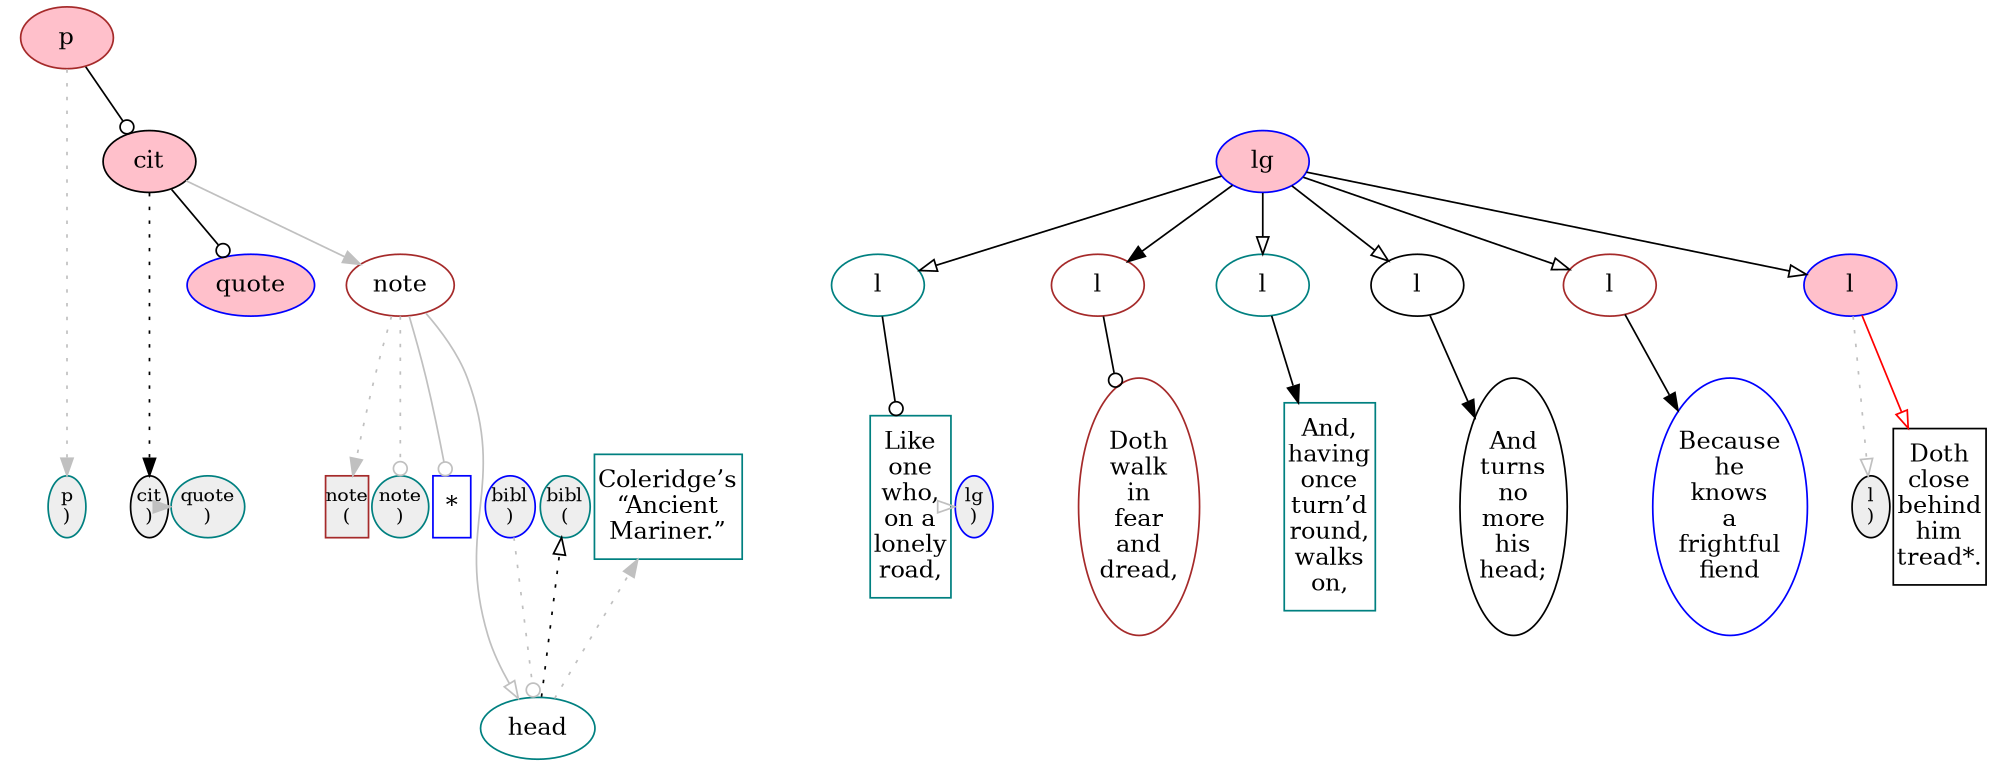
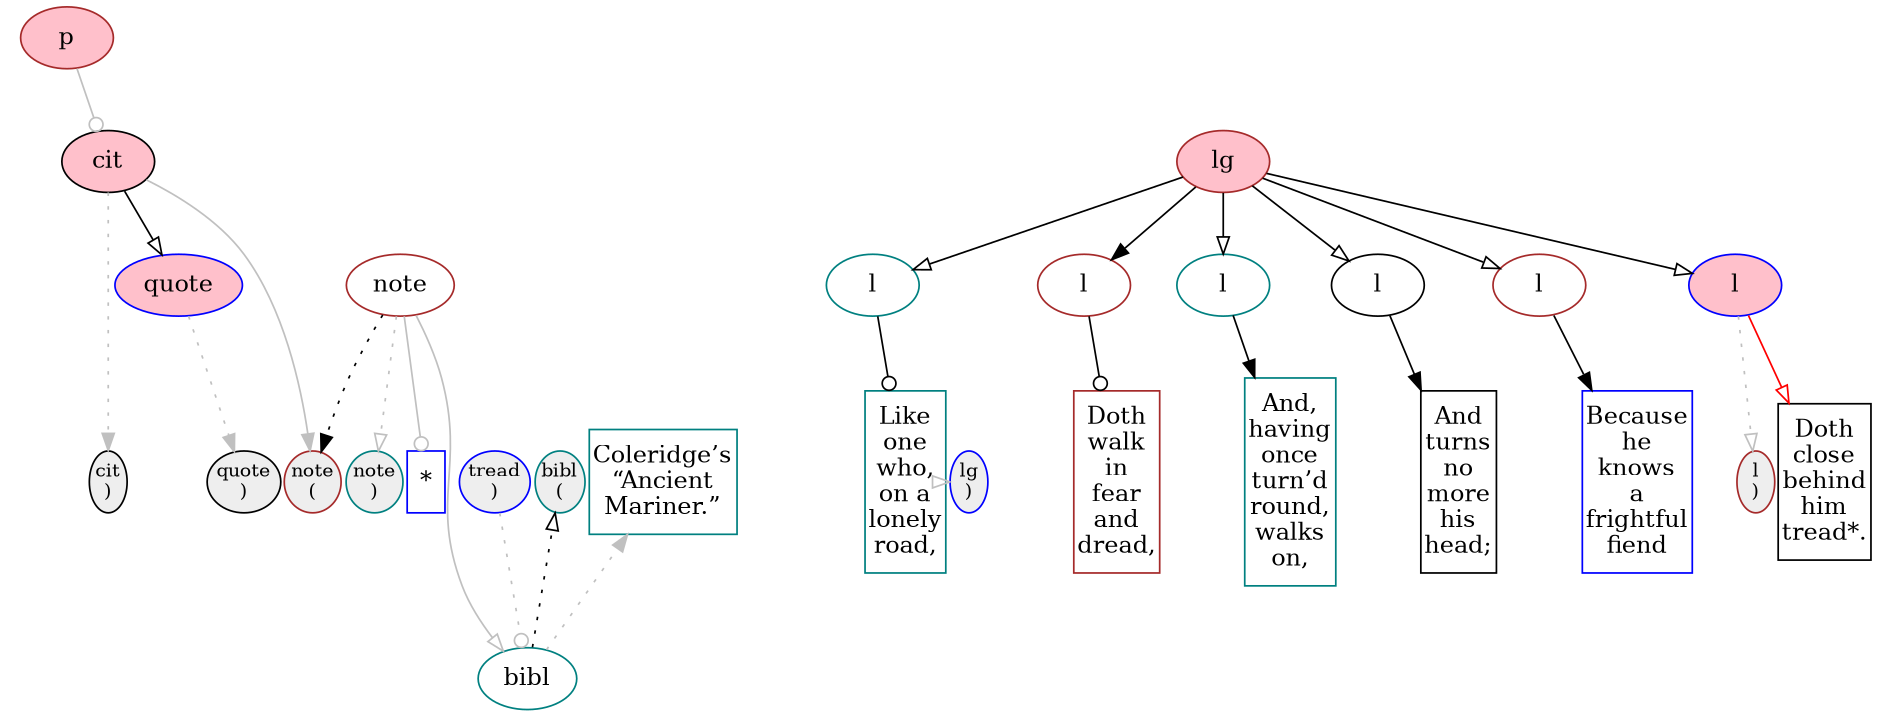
(104, 94) -> (85, 93)
(1263, 161) -> (1223, 161)
(195, 217) -> (139, 216)
(265, 219) -> (262, 283)
(149, 325) -> (108, 313)
(372, 387) -> (351, 374)
(400, 389) -> (389, 375)
(67, 507) -> none
(169, 507) -> (209, 376)
(208, 507) -> (244, 482)
(347, 507) -> (313, 482)
(510, 507) -> (495, 482)
(1139, 507) -> (1117, 482)
(1514, 507) -> (1459, 482)
(1730, 507) -> (1637, 482)
(1871, 507) -> (1756, 482)
(538, 728) -> (527, 679)
